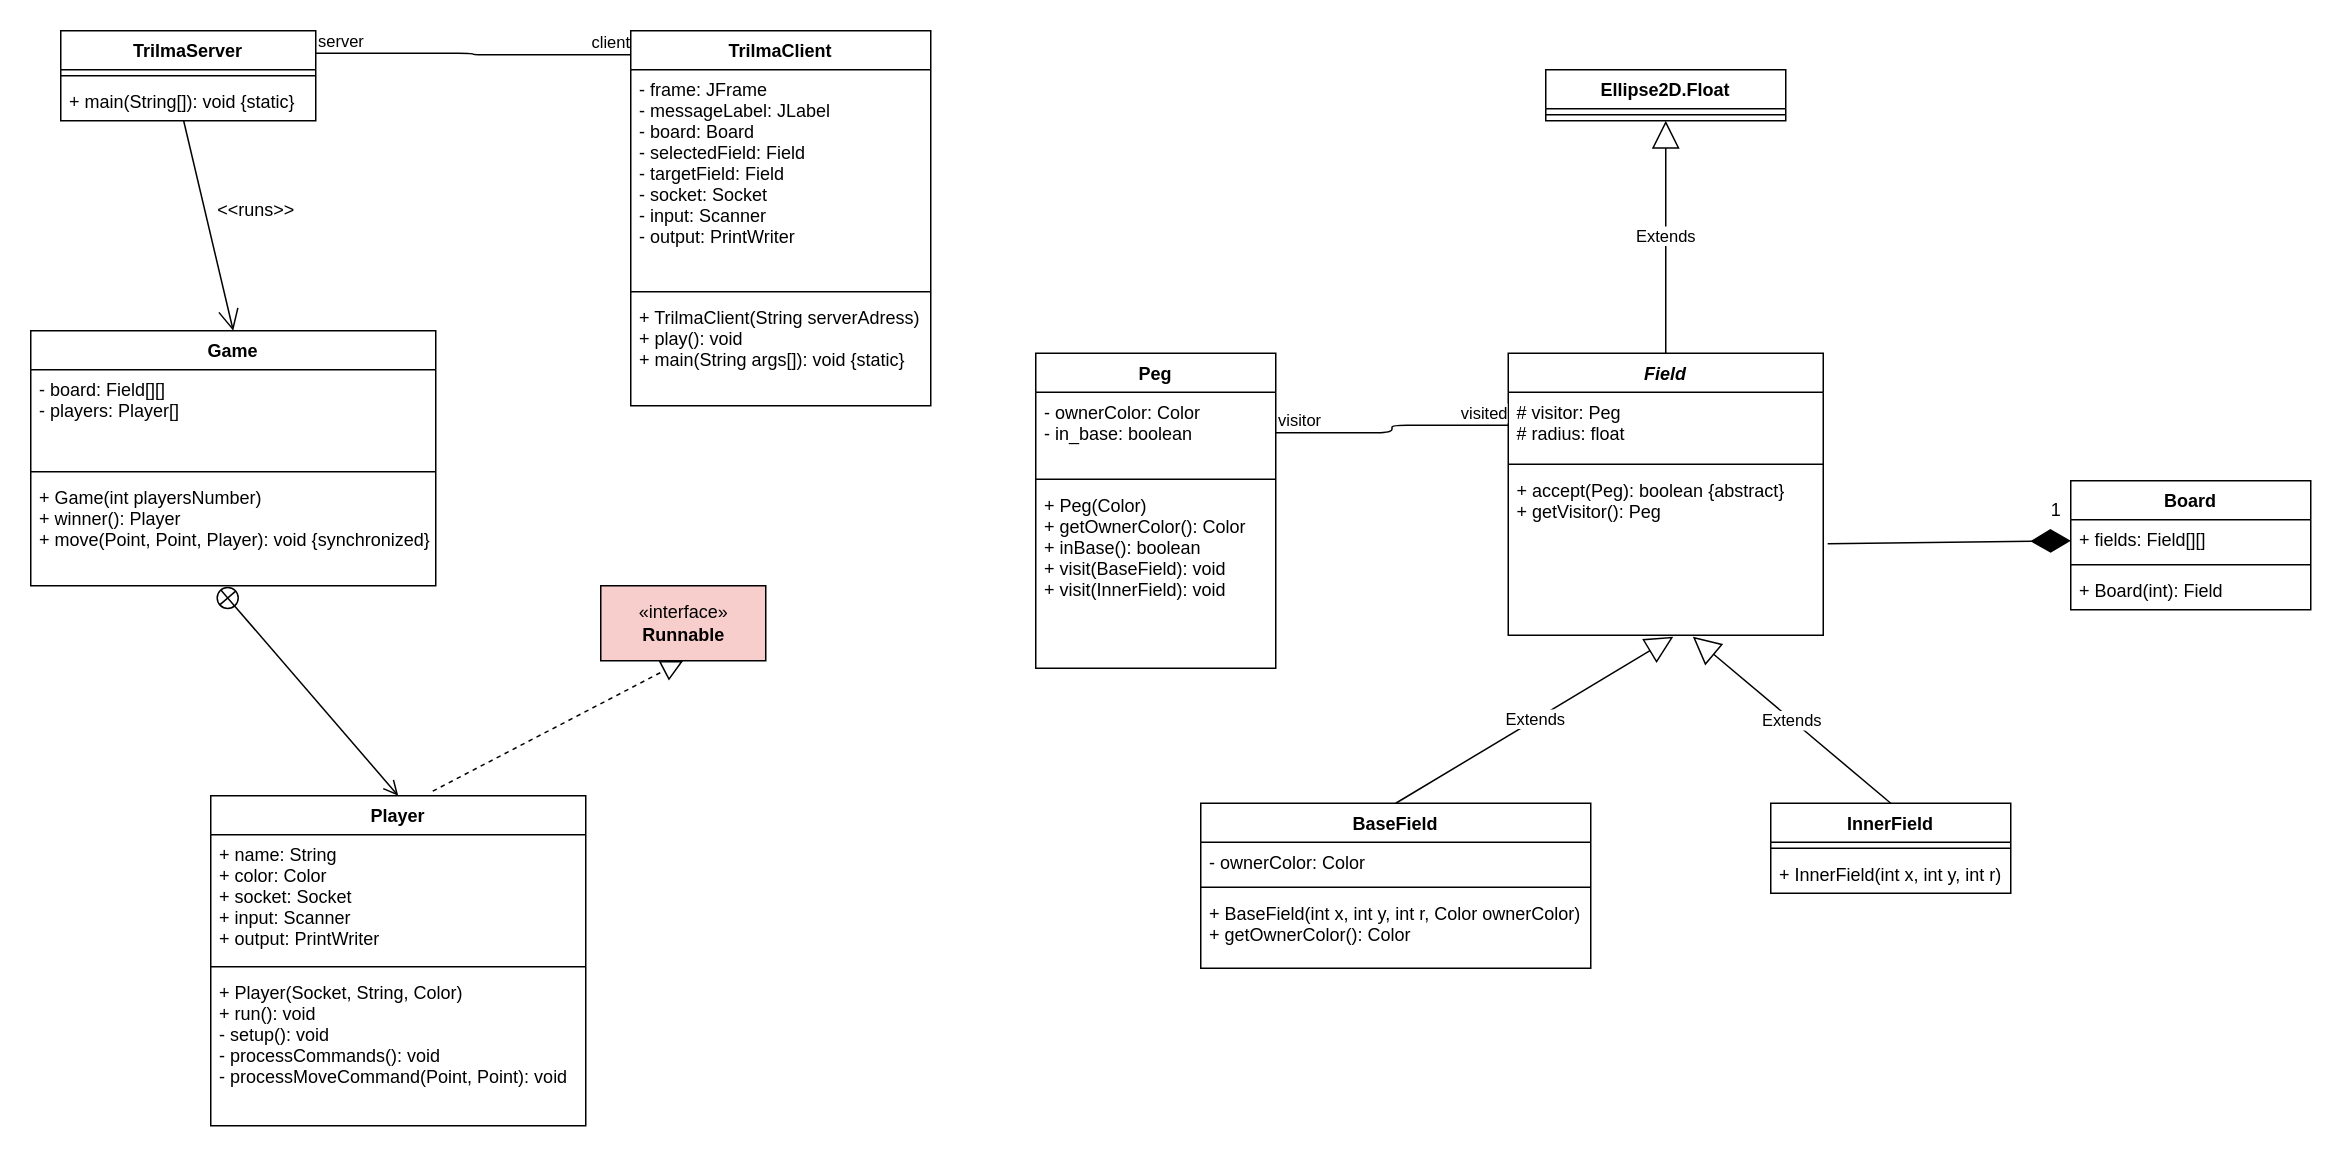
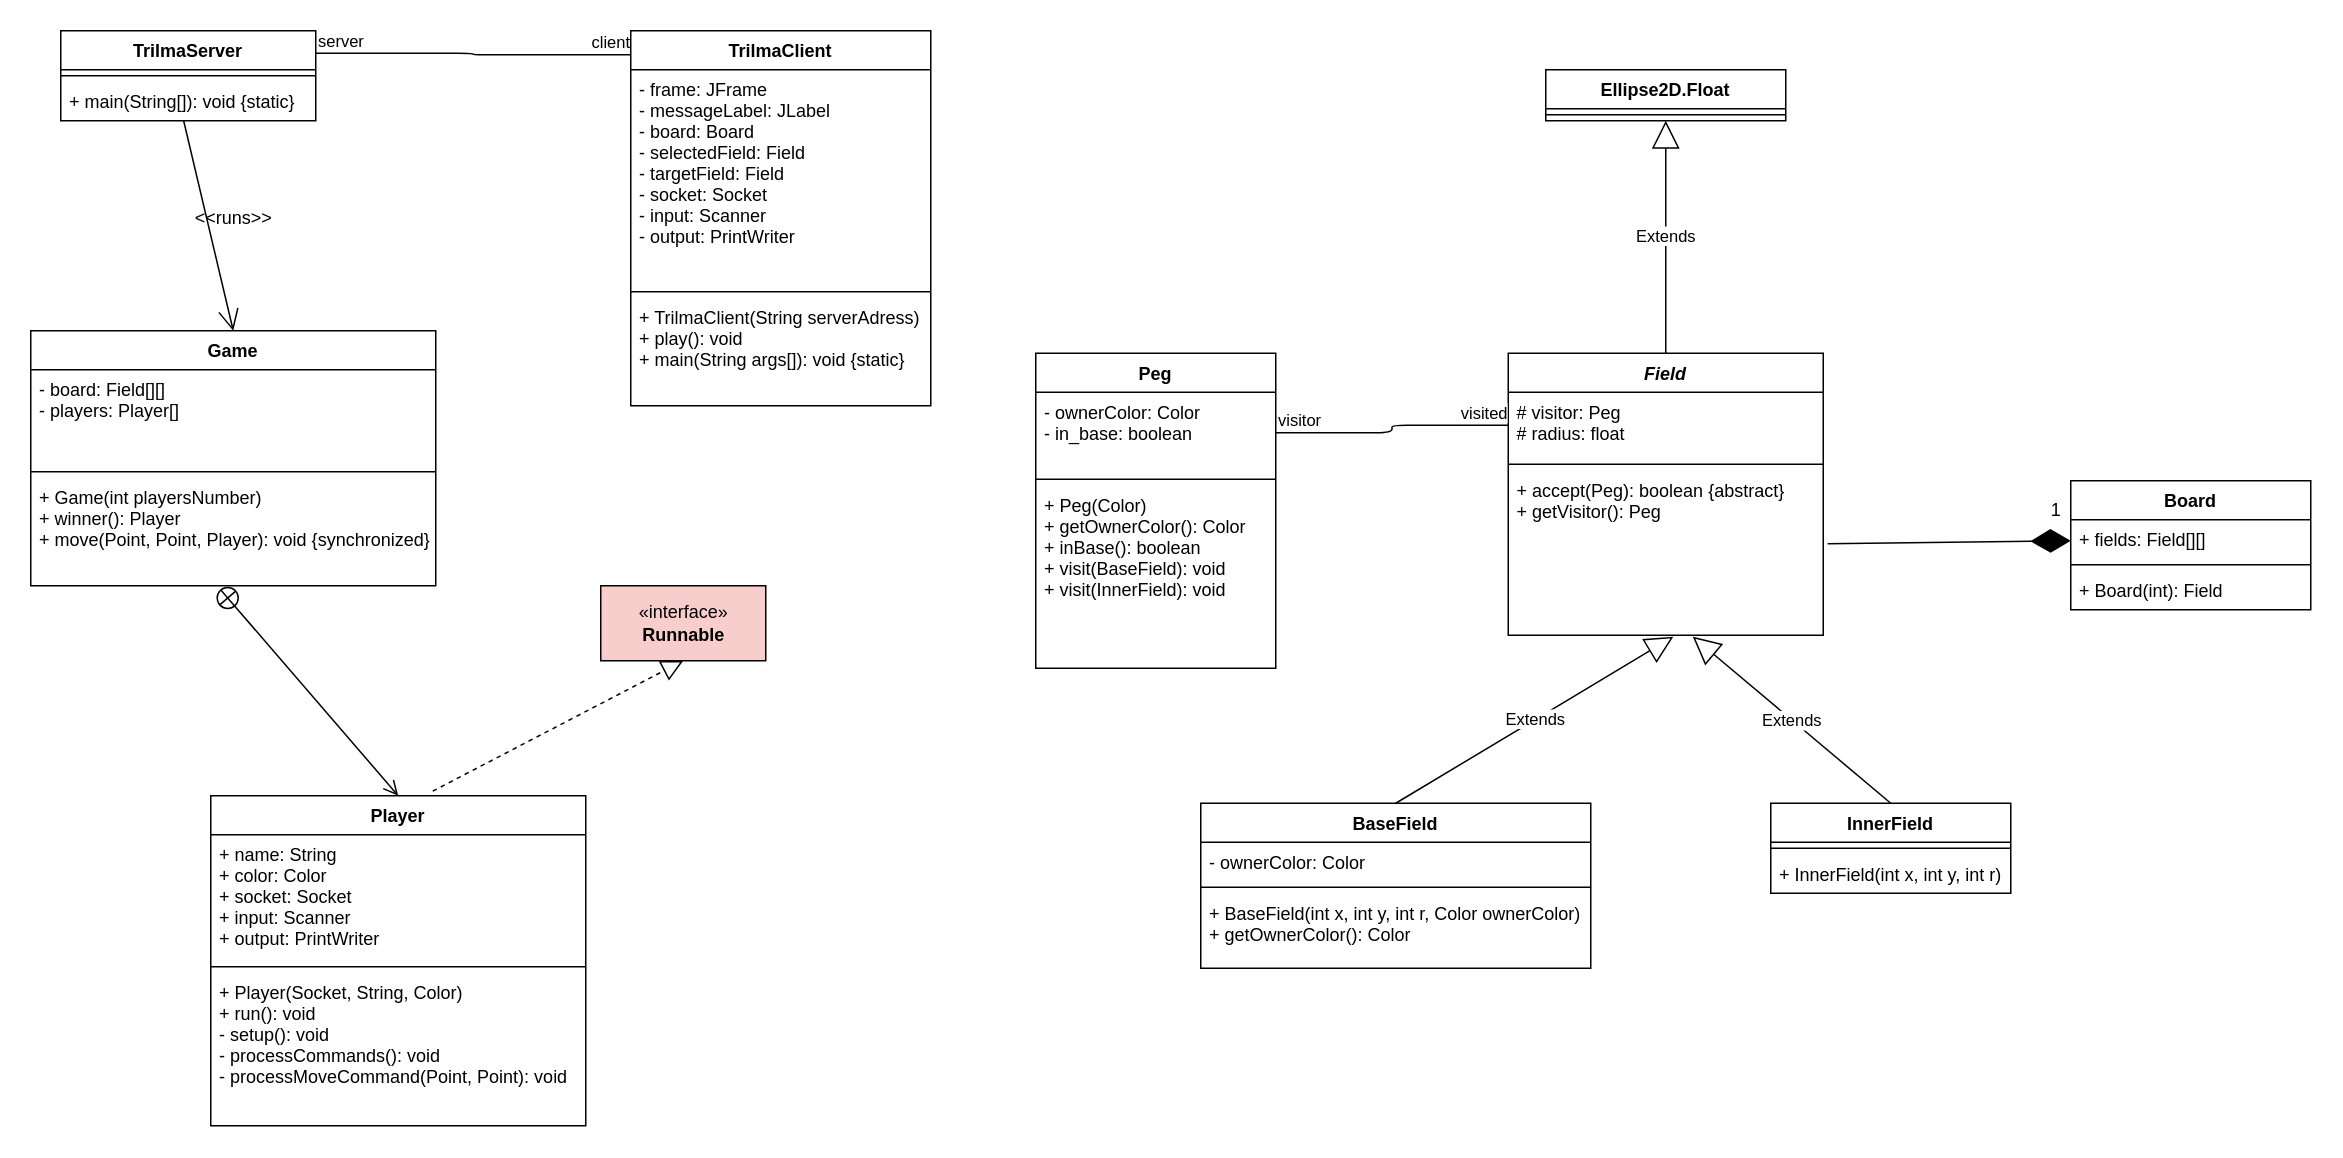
(256, 211) -> (233, 218)
